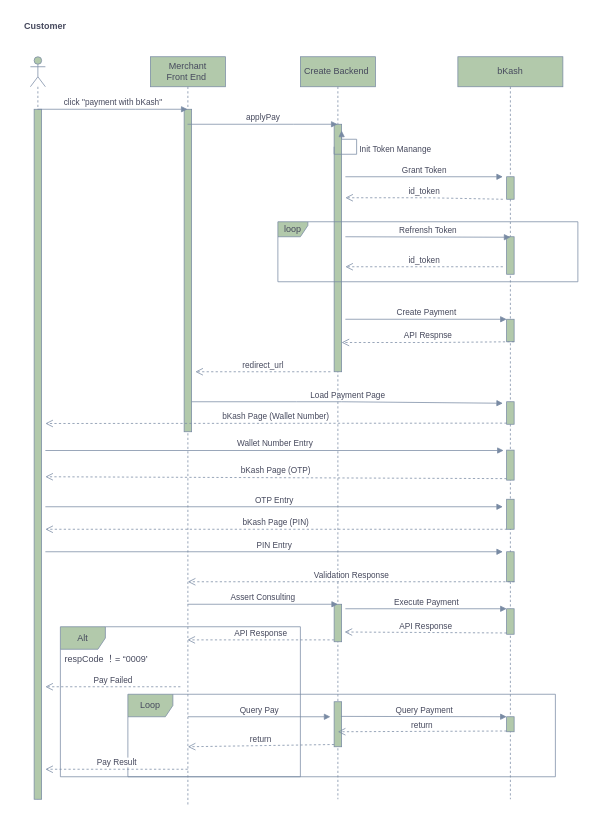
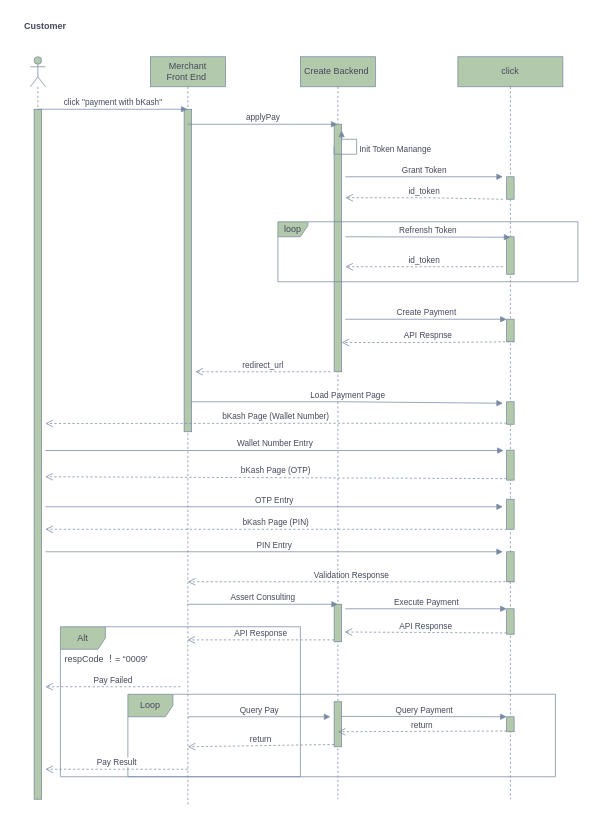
(510, 72) -> (510, 72)
